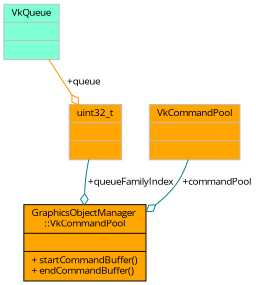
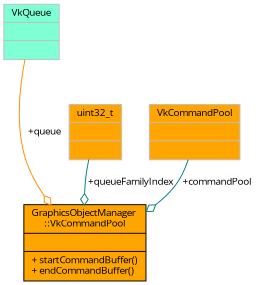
(60, 77) -> (20, 130)
